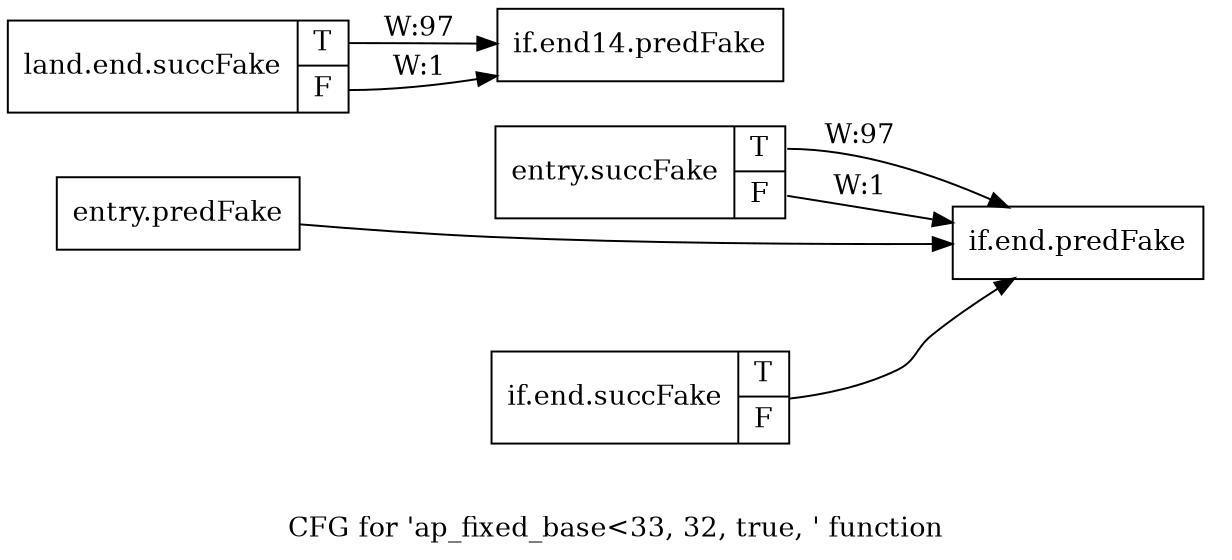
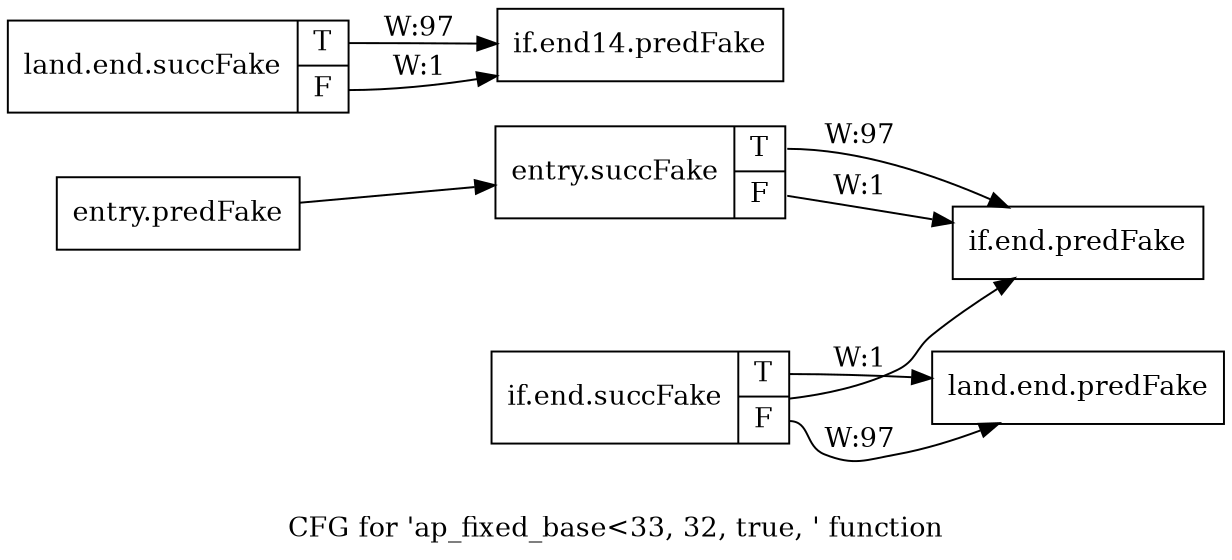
(616, 241) -> (387, 195)
none -> (1078, 388)
